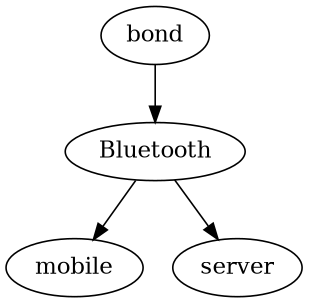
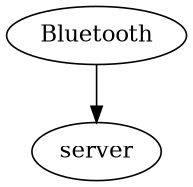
(155, 35) -> none
(75, 268) -> none
